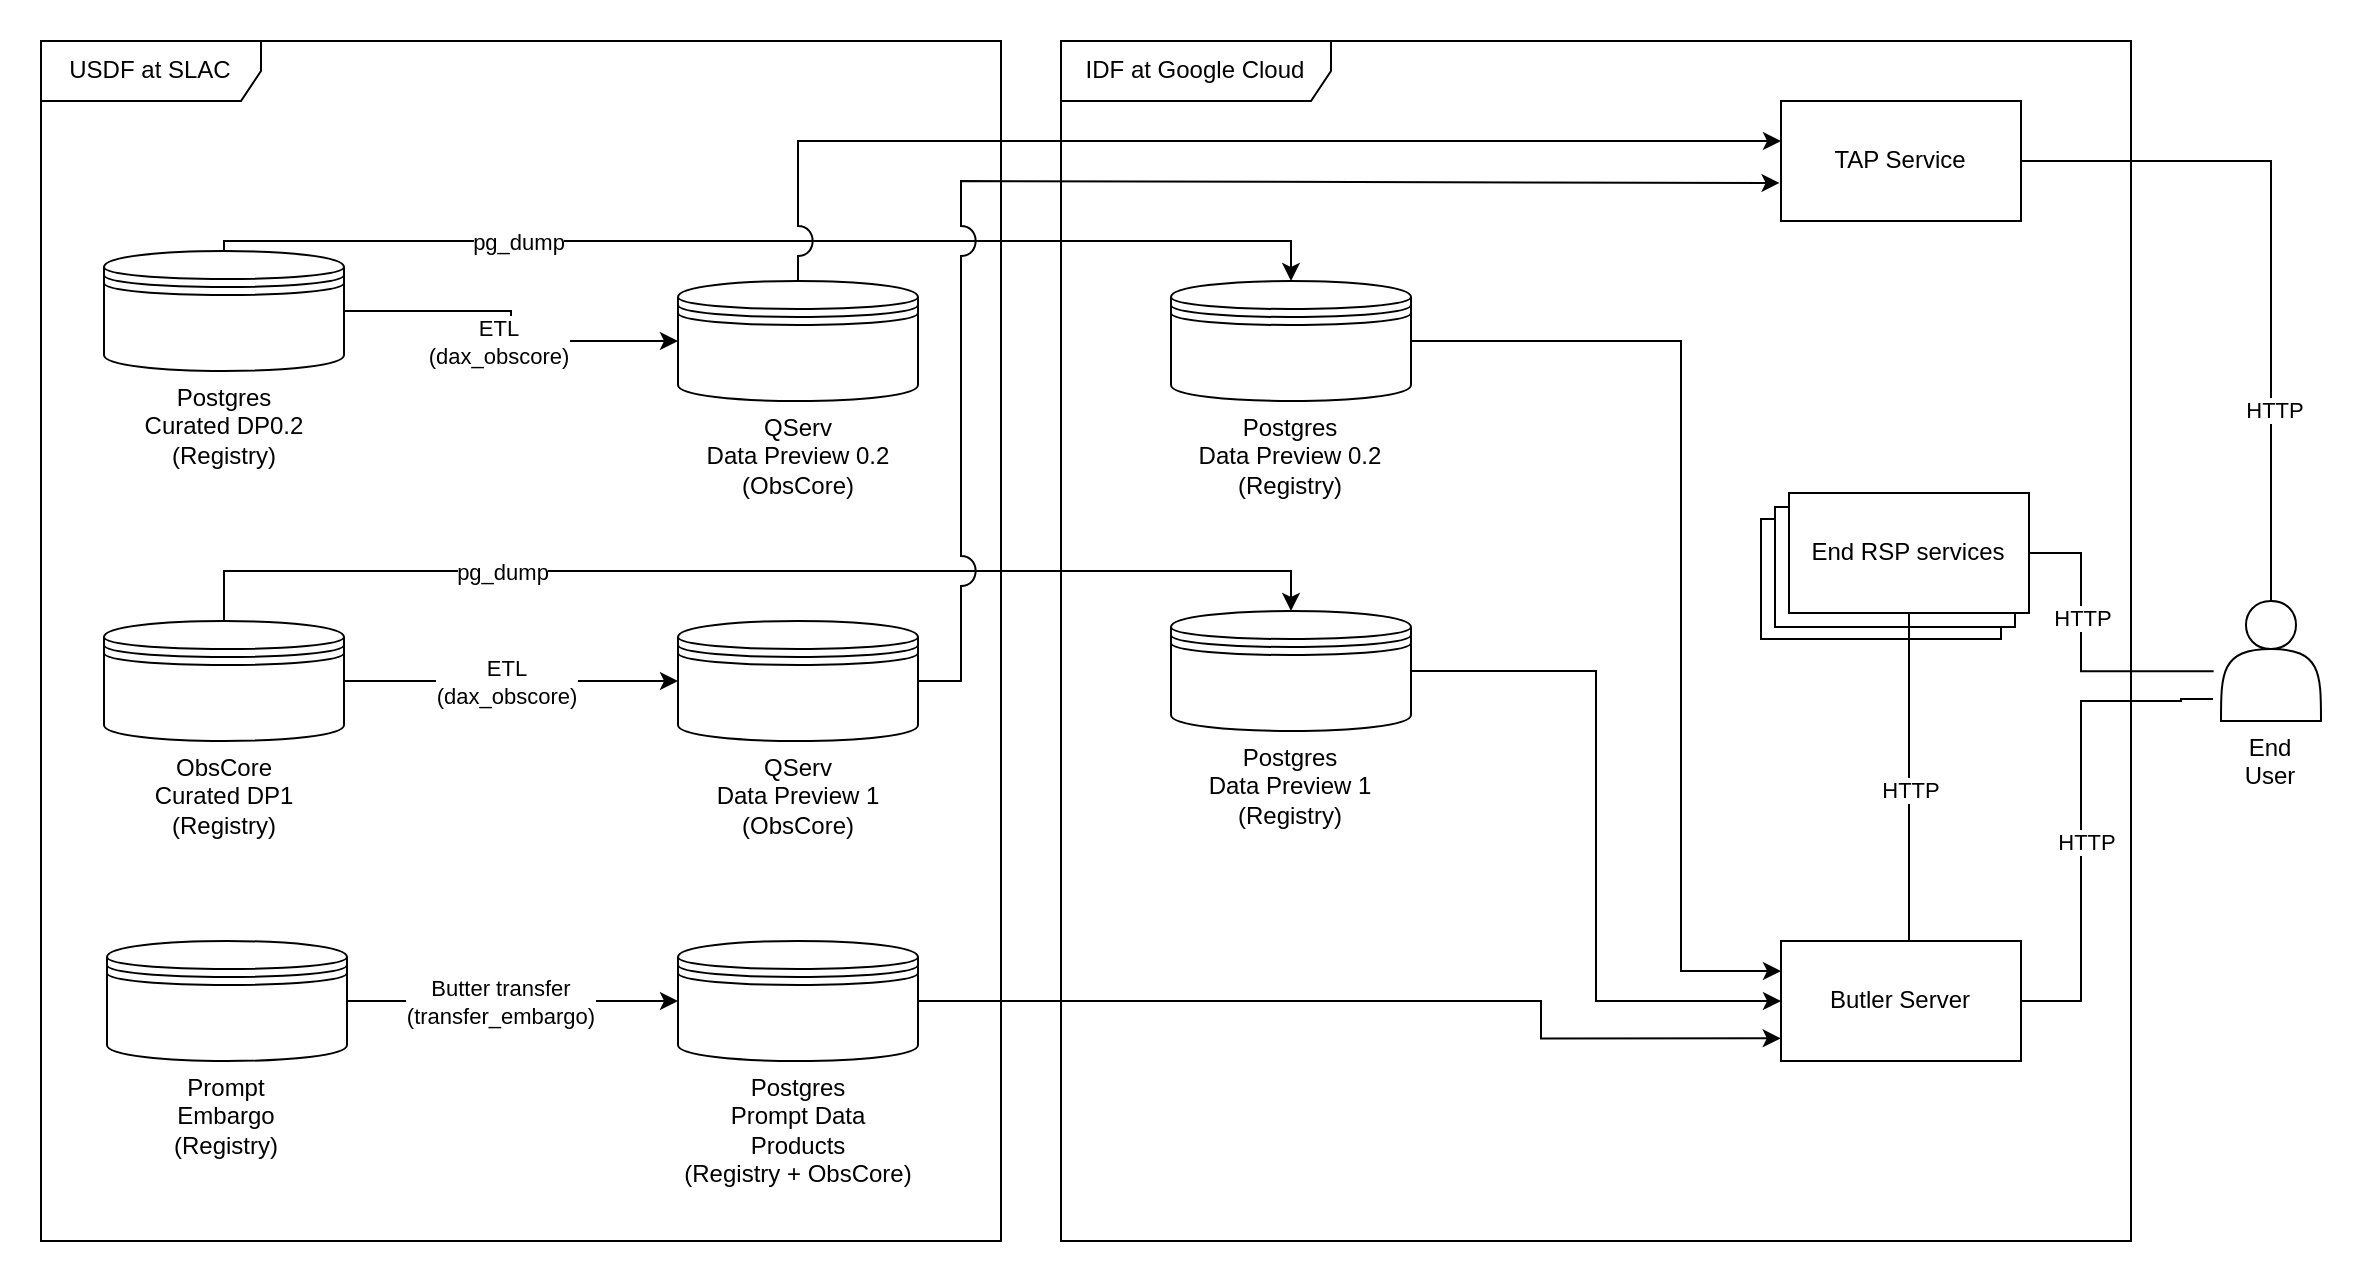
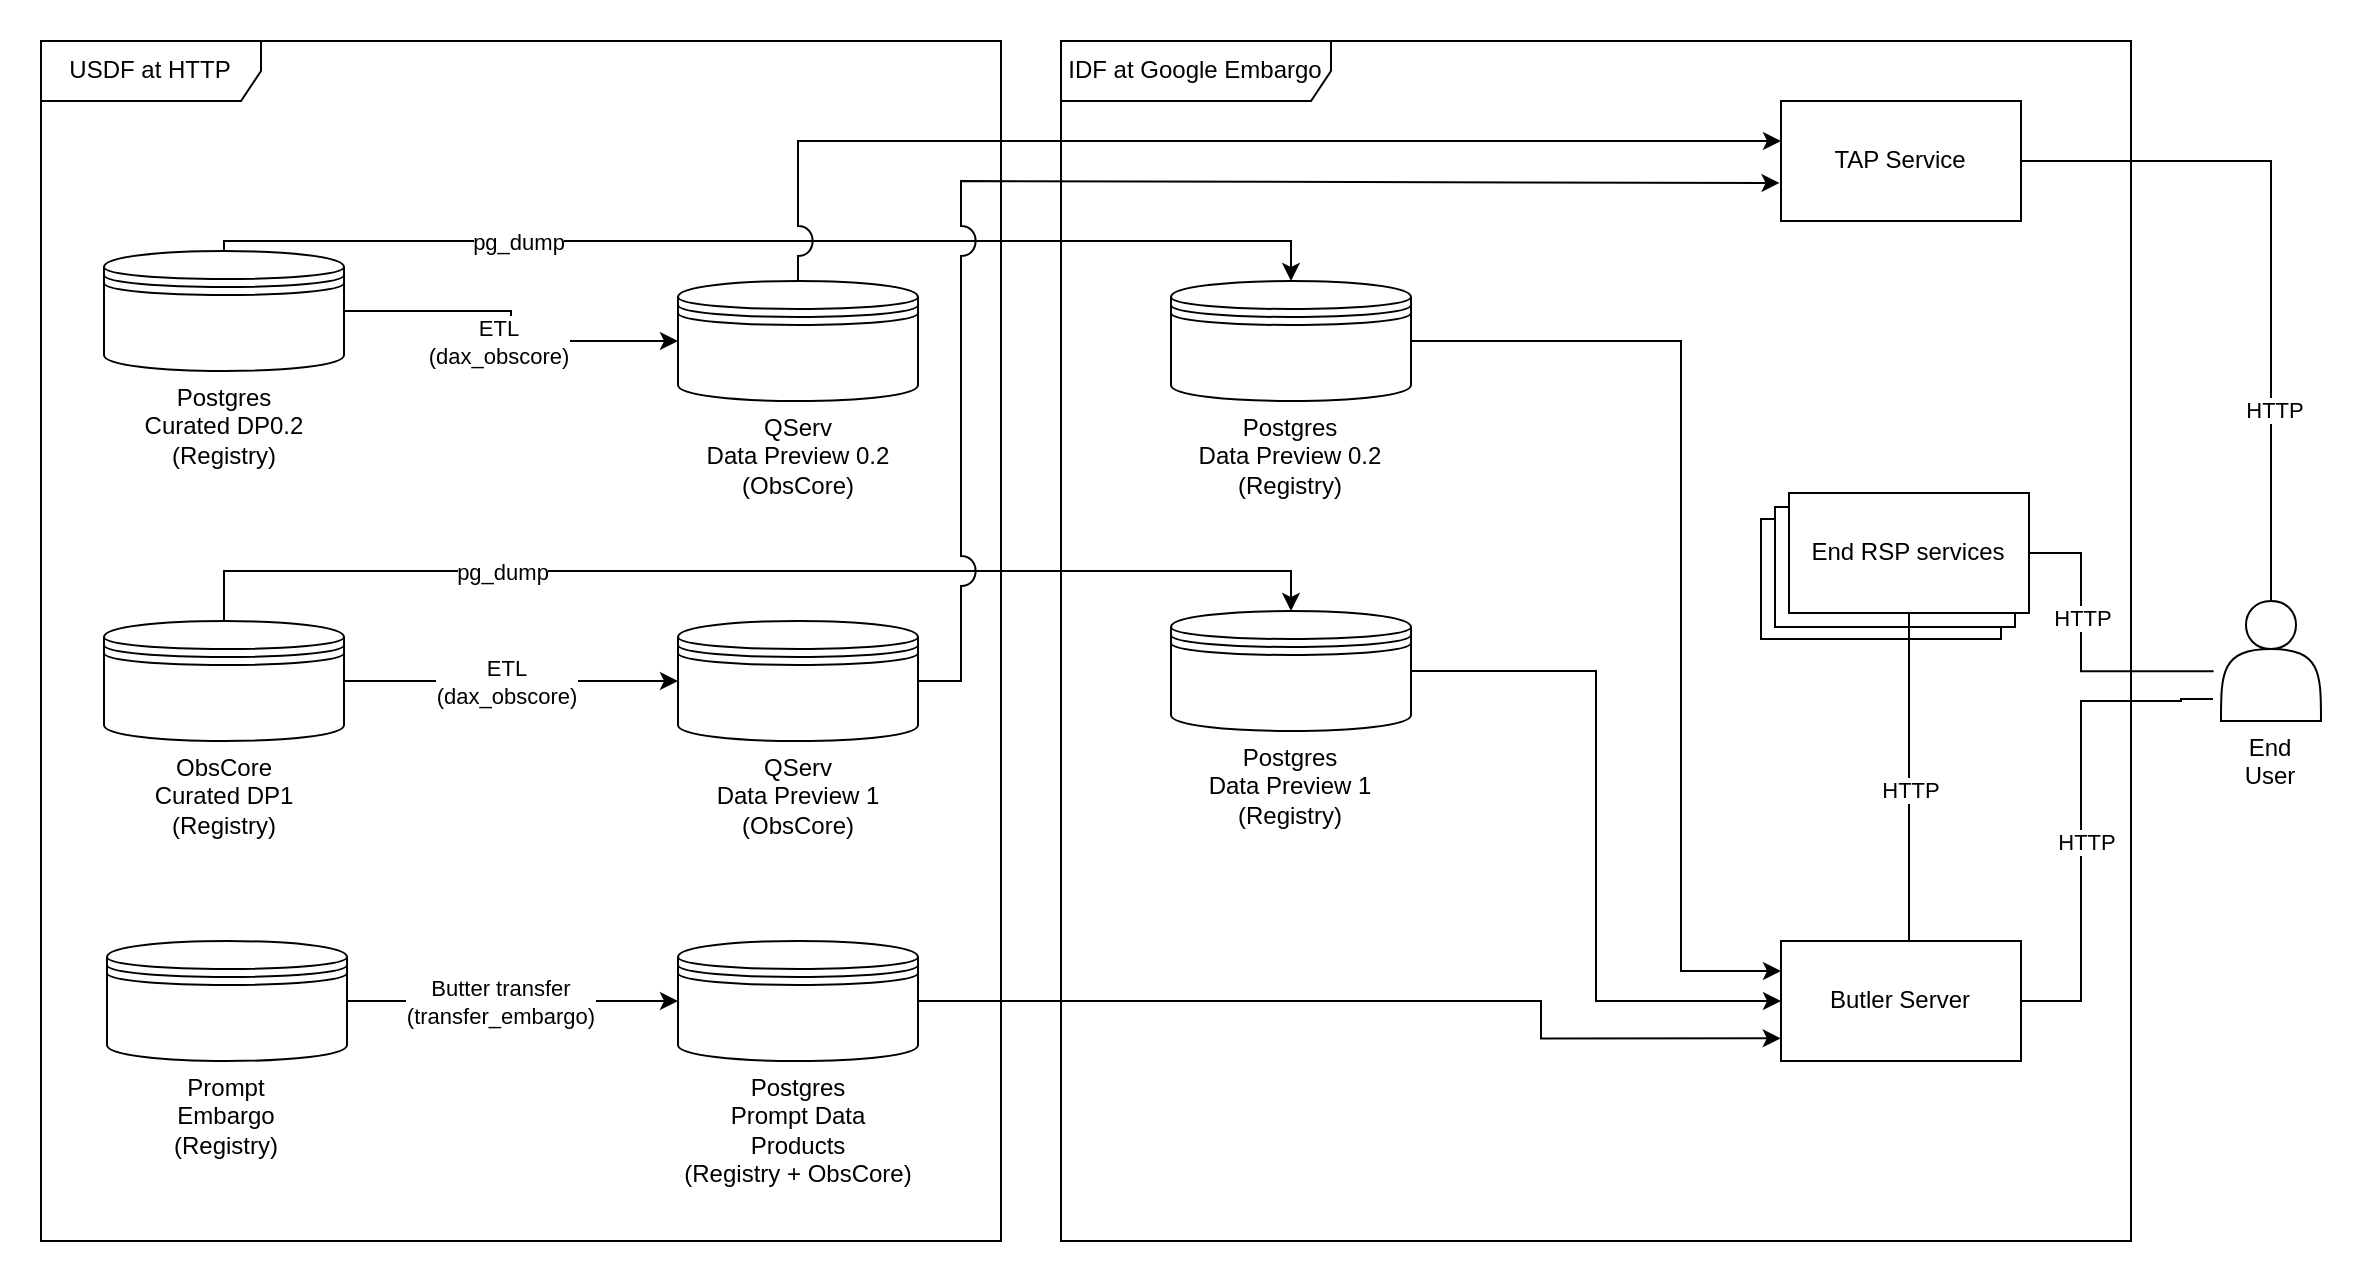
(151, 71) -> (151, 71)
(1196, 71) -> (1196, 71)
